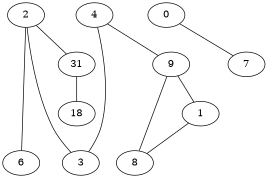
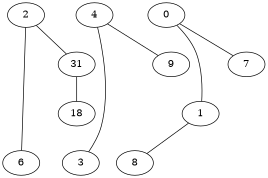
(186, 89) -> (198, 60)
(40, 93) -> none
(153, 114) -> none
